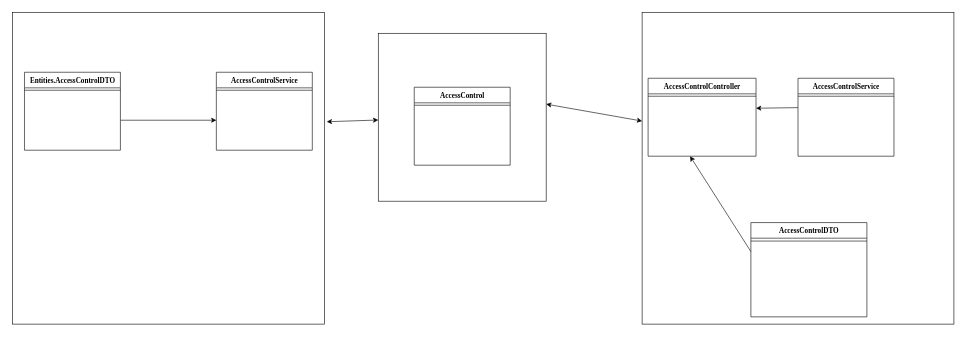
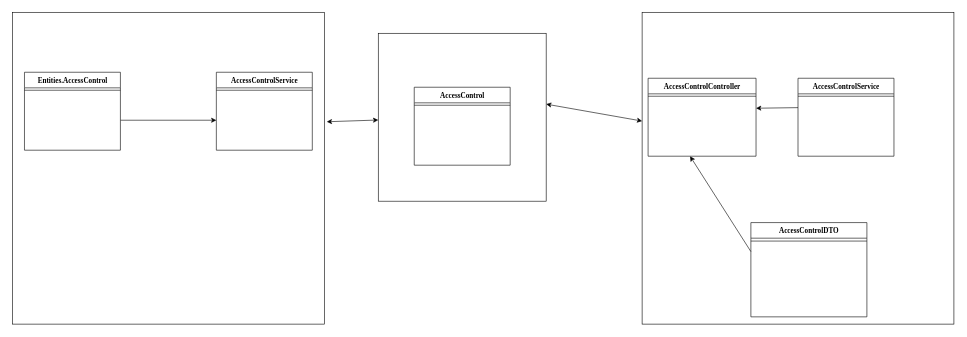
(73, 81) -> (73, 81)
